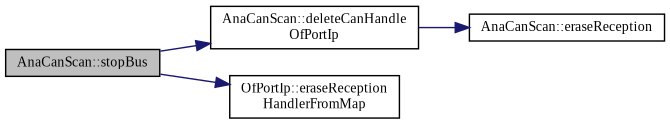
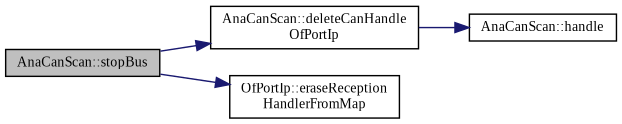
(567, 28) -> (543, 28)
